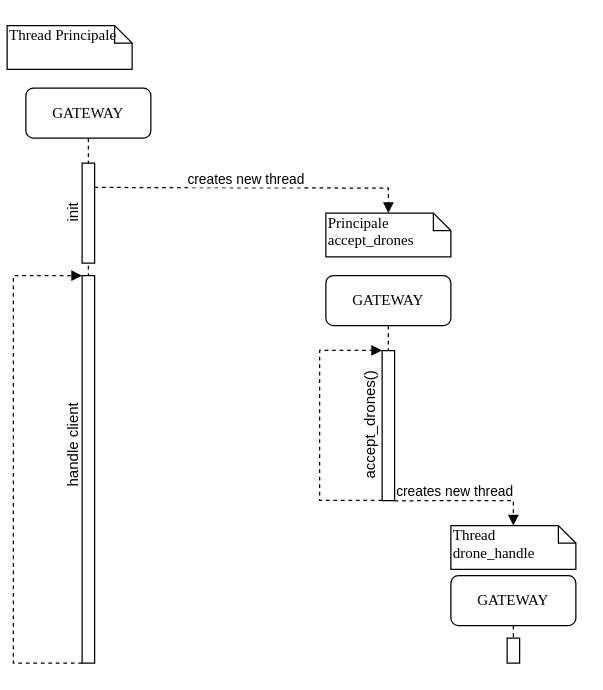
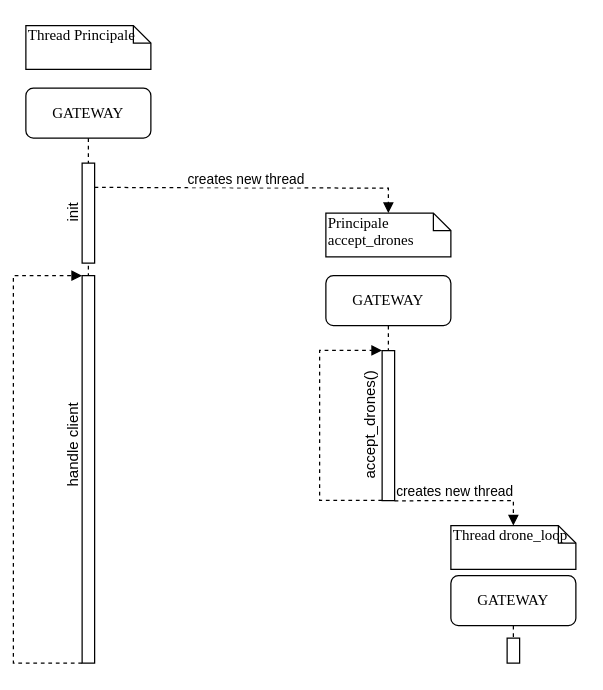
(69, 48) -> (88, 48)
(514, 545) -> (514, 545)
